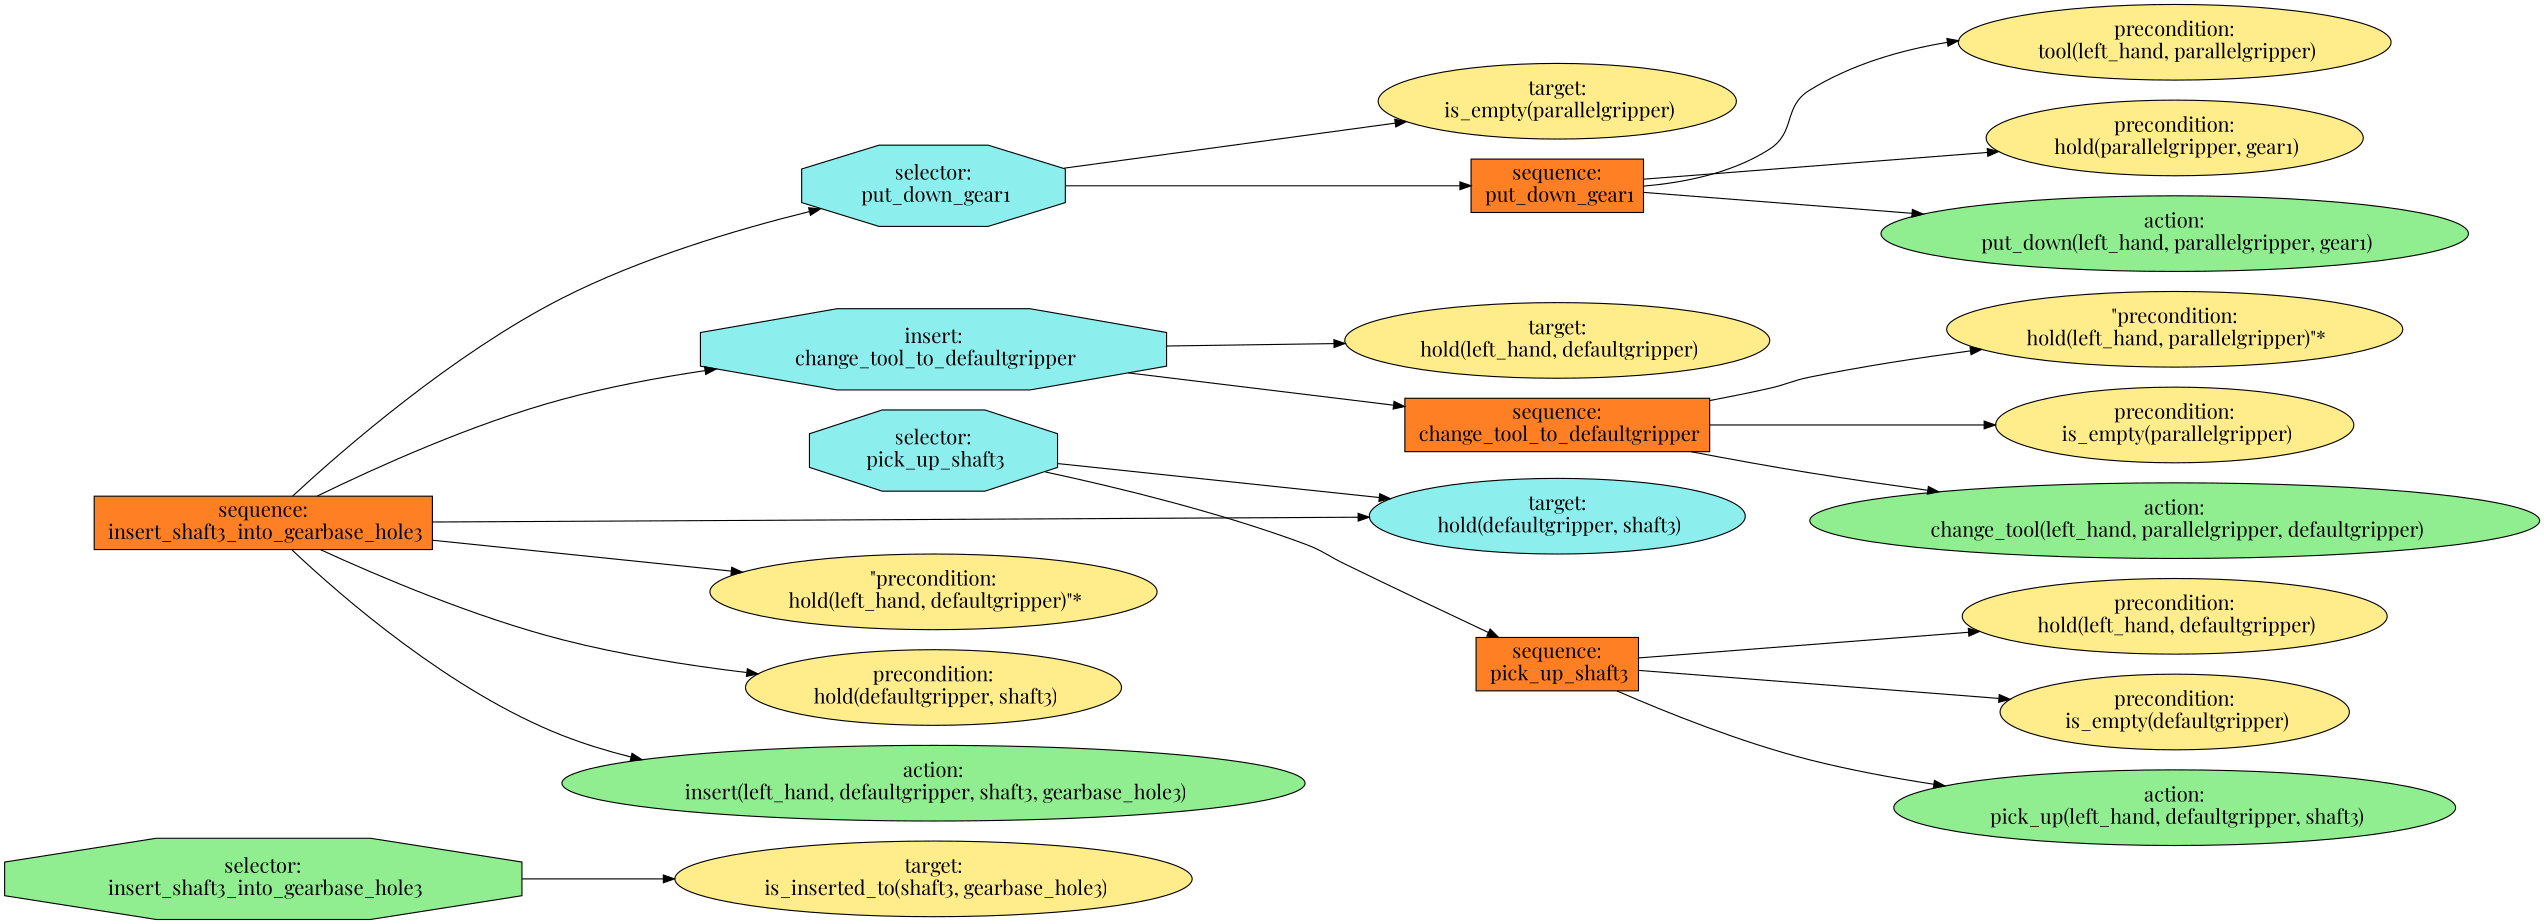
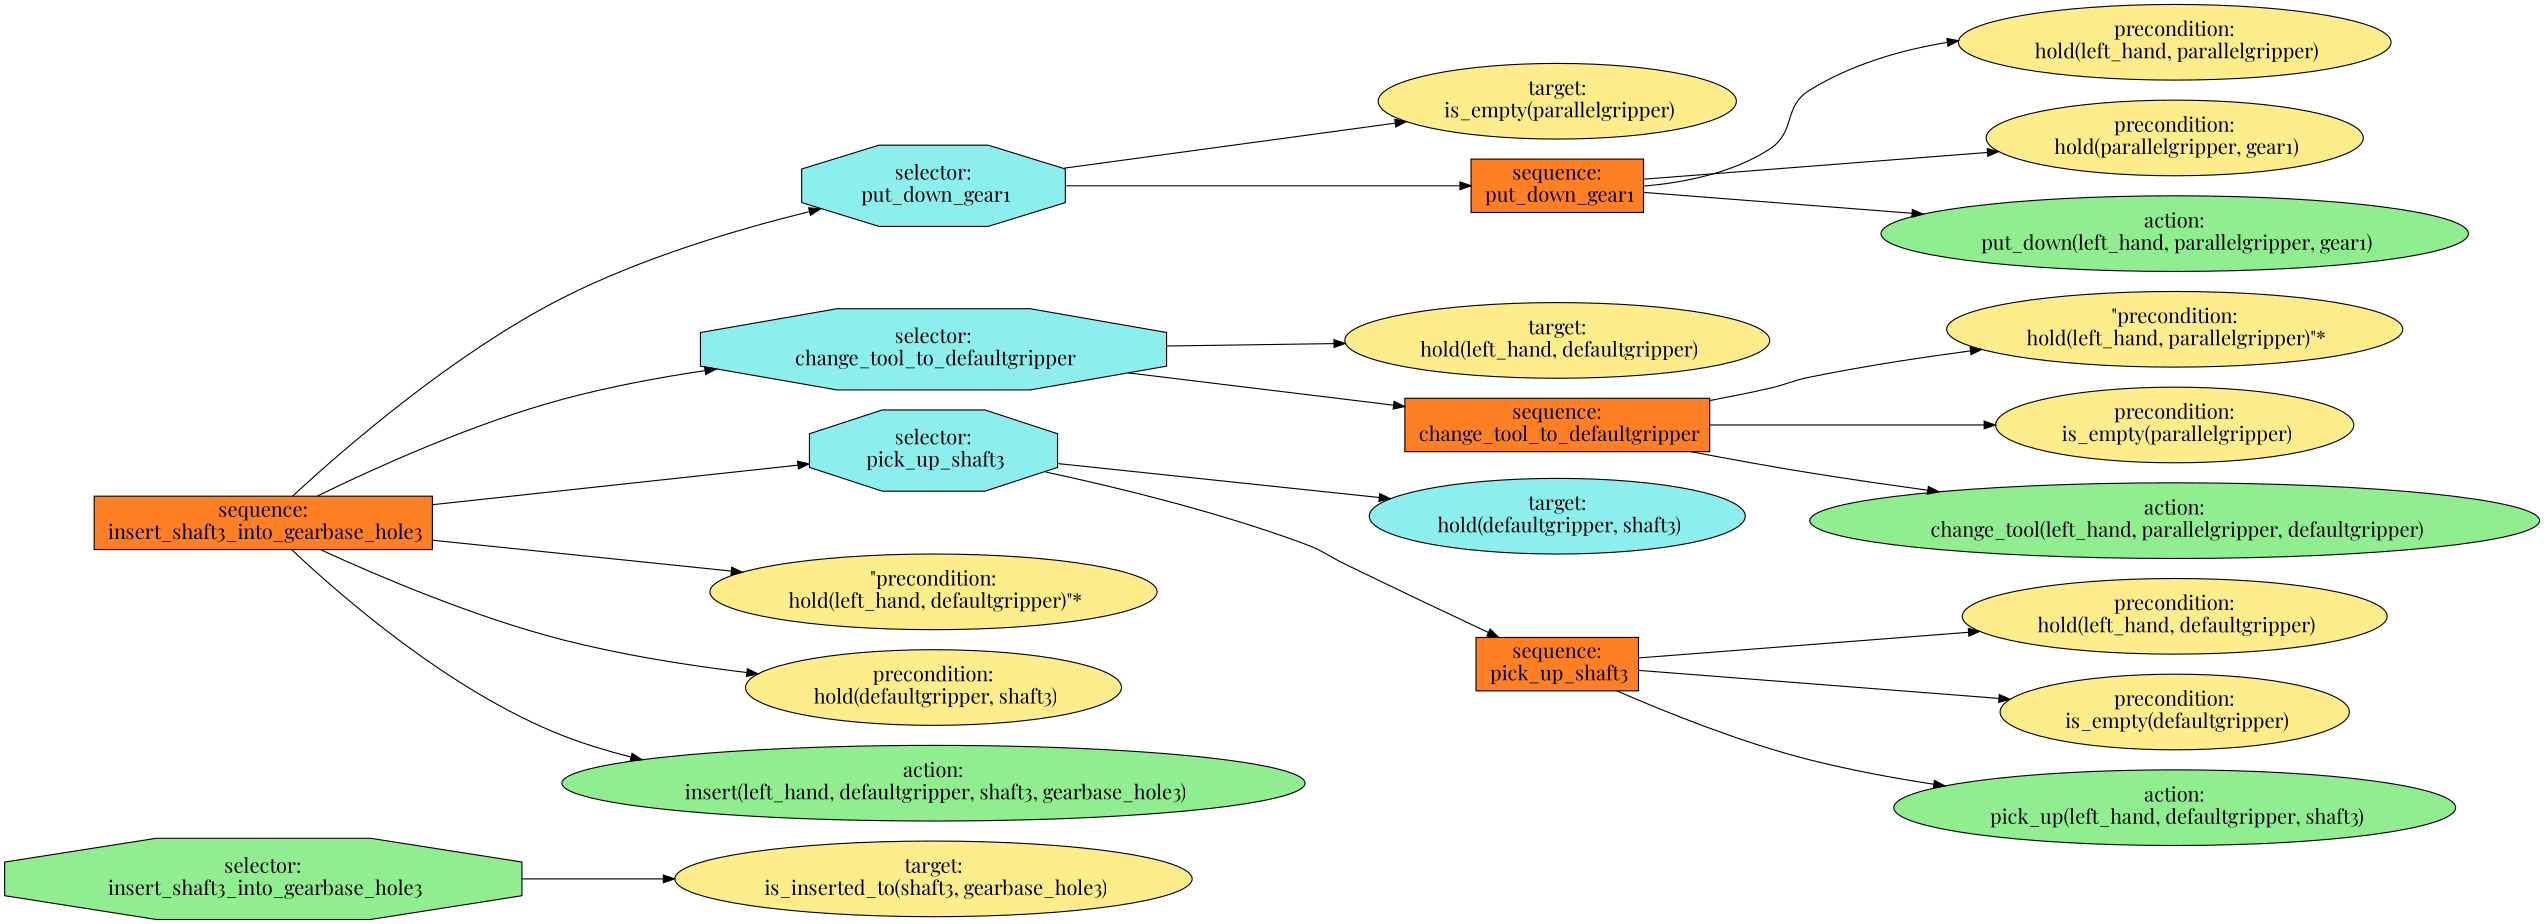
(2175, 42) -> (2175, 42)
(933, 349) -> (933, 349)
(895, 520) -> (615, 485)
